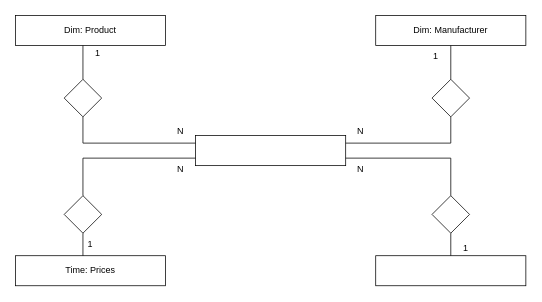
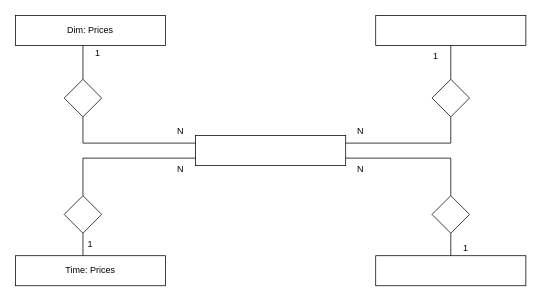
(90, 30) -> (90, 30)
(450, 30) -> none
